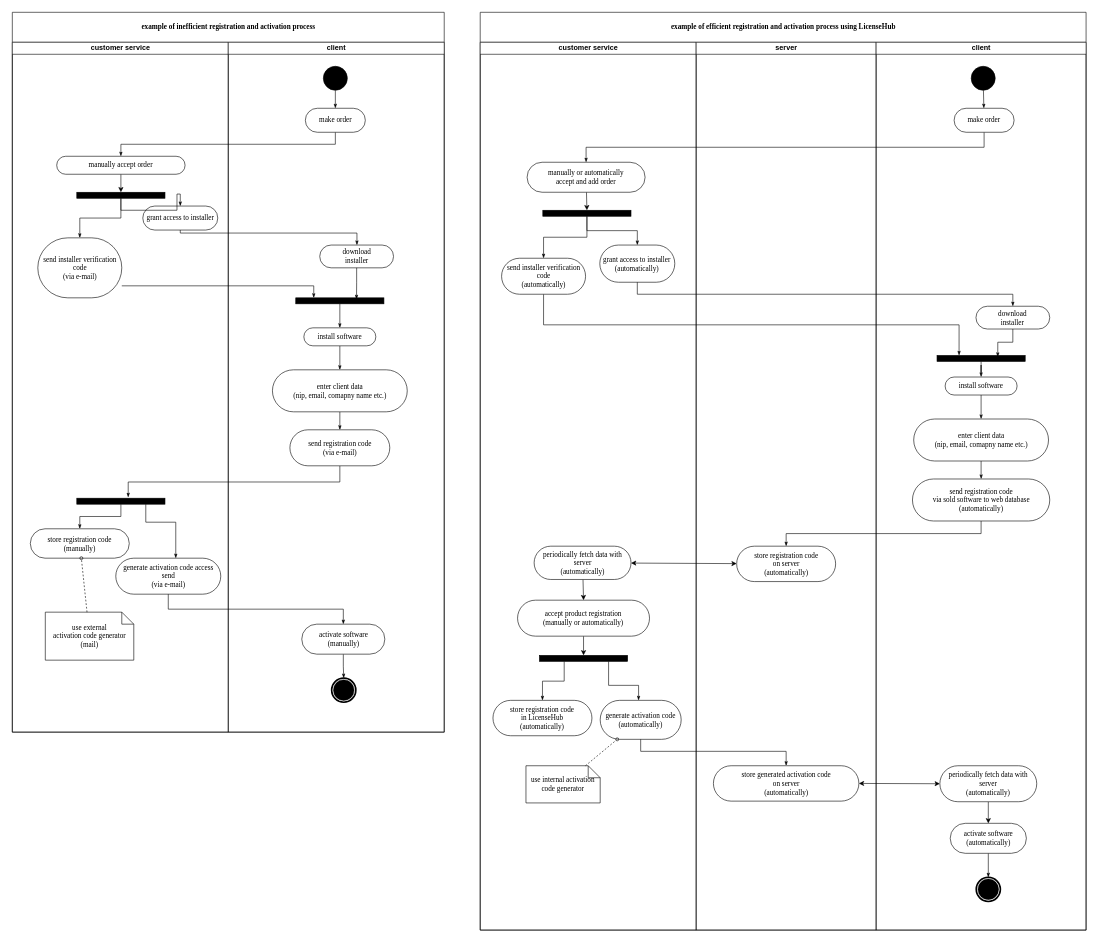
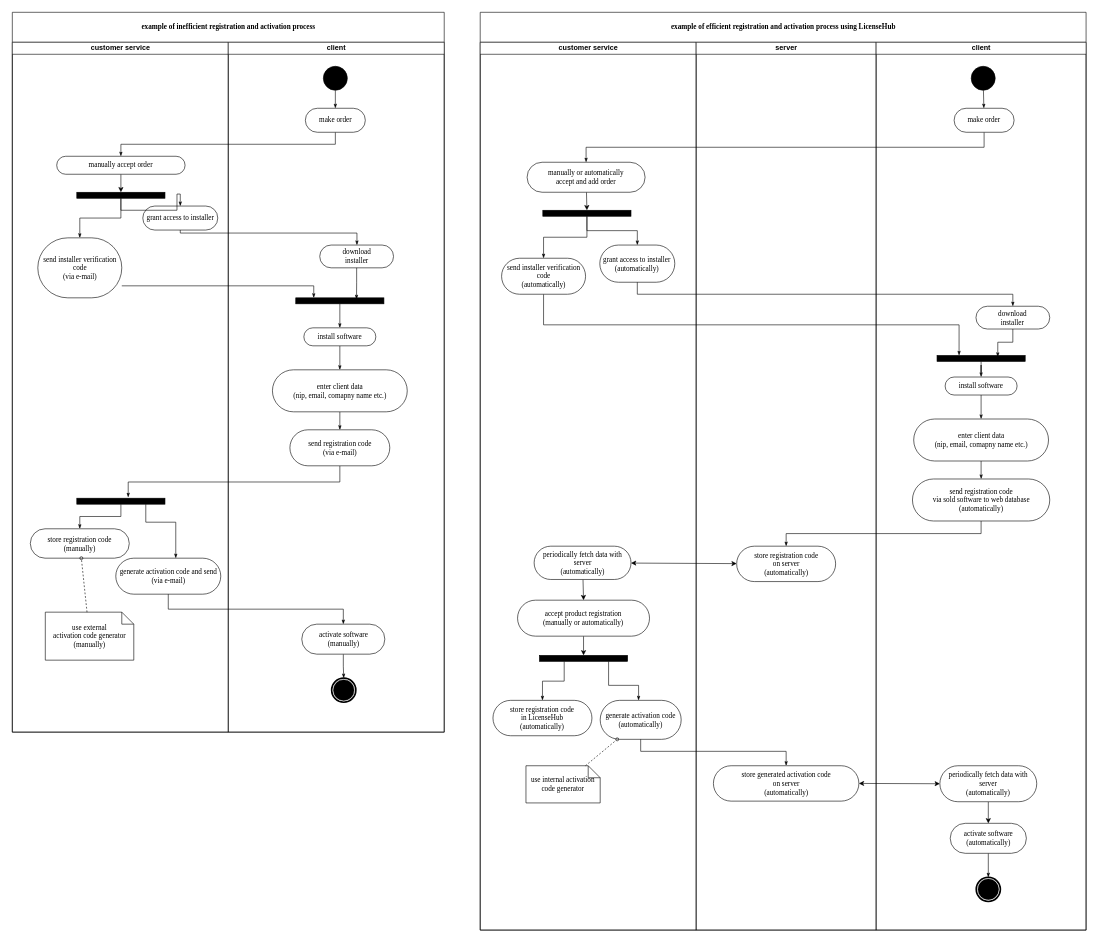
(169, 576) -> (169, 576)
(90, 636) -> (90, 636)
